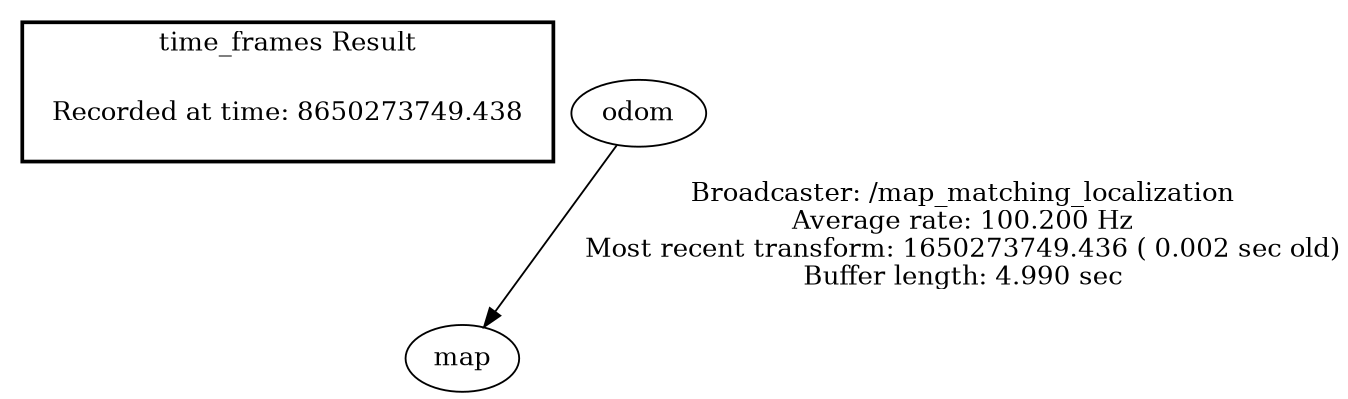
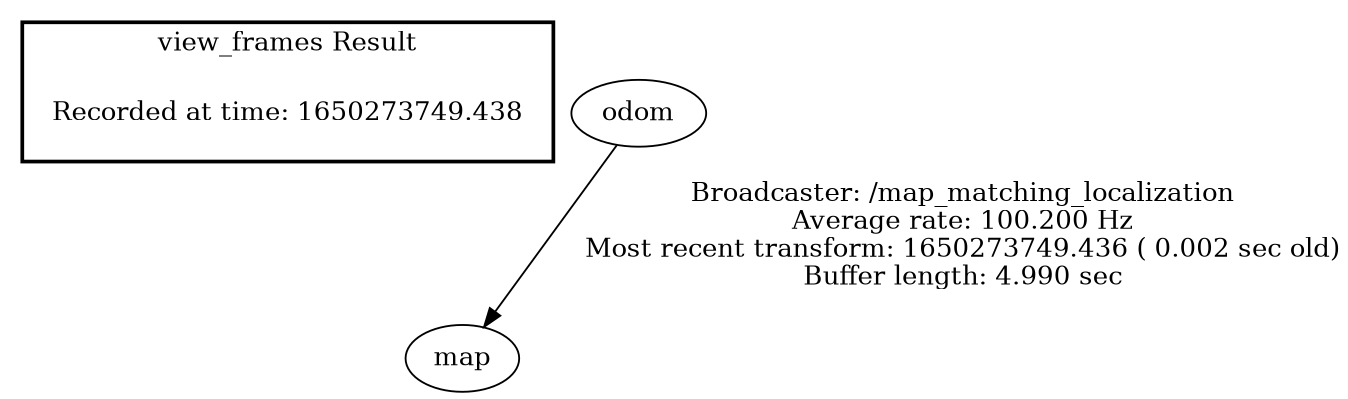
(288, 44) -> (288, 44)
(288, 113) -> (288, 113)
